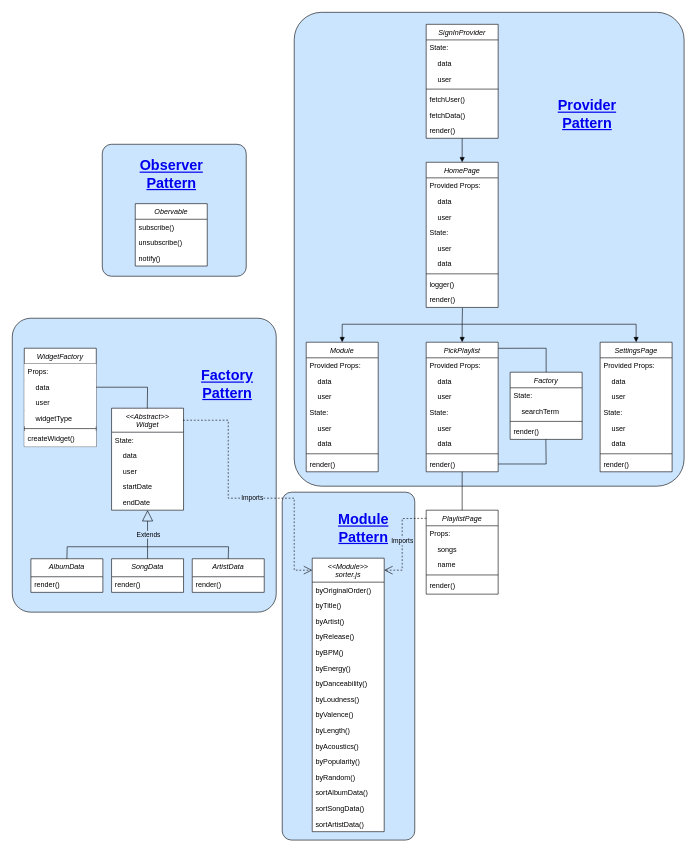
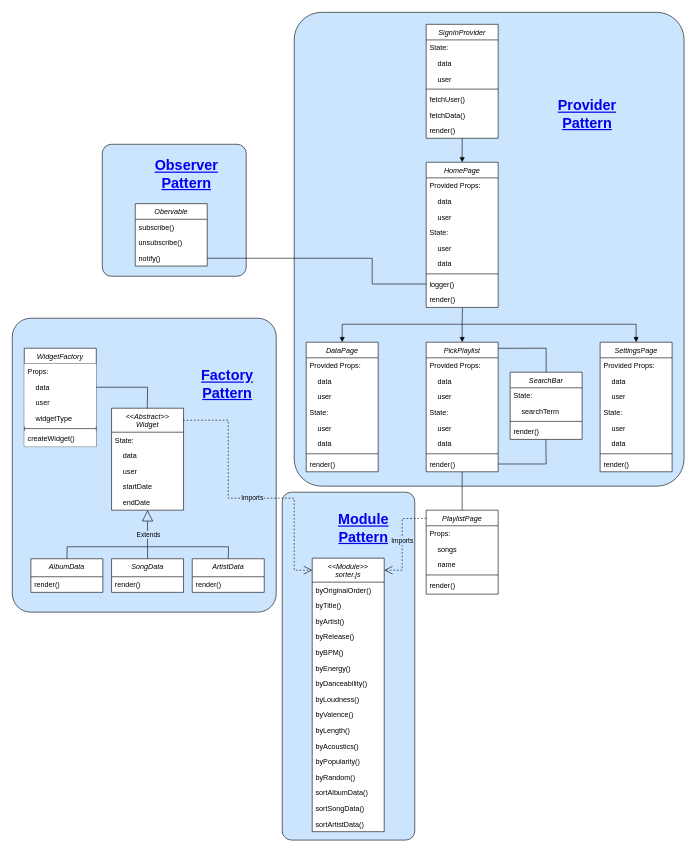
(171, 174) -> (186, 174)
none -> (329, 258)
(342, 350) -> (342, 350)
(546, 380) -> (546, 380)
